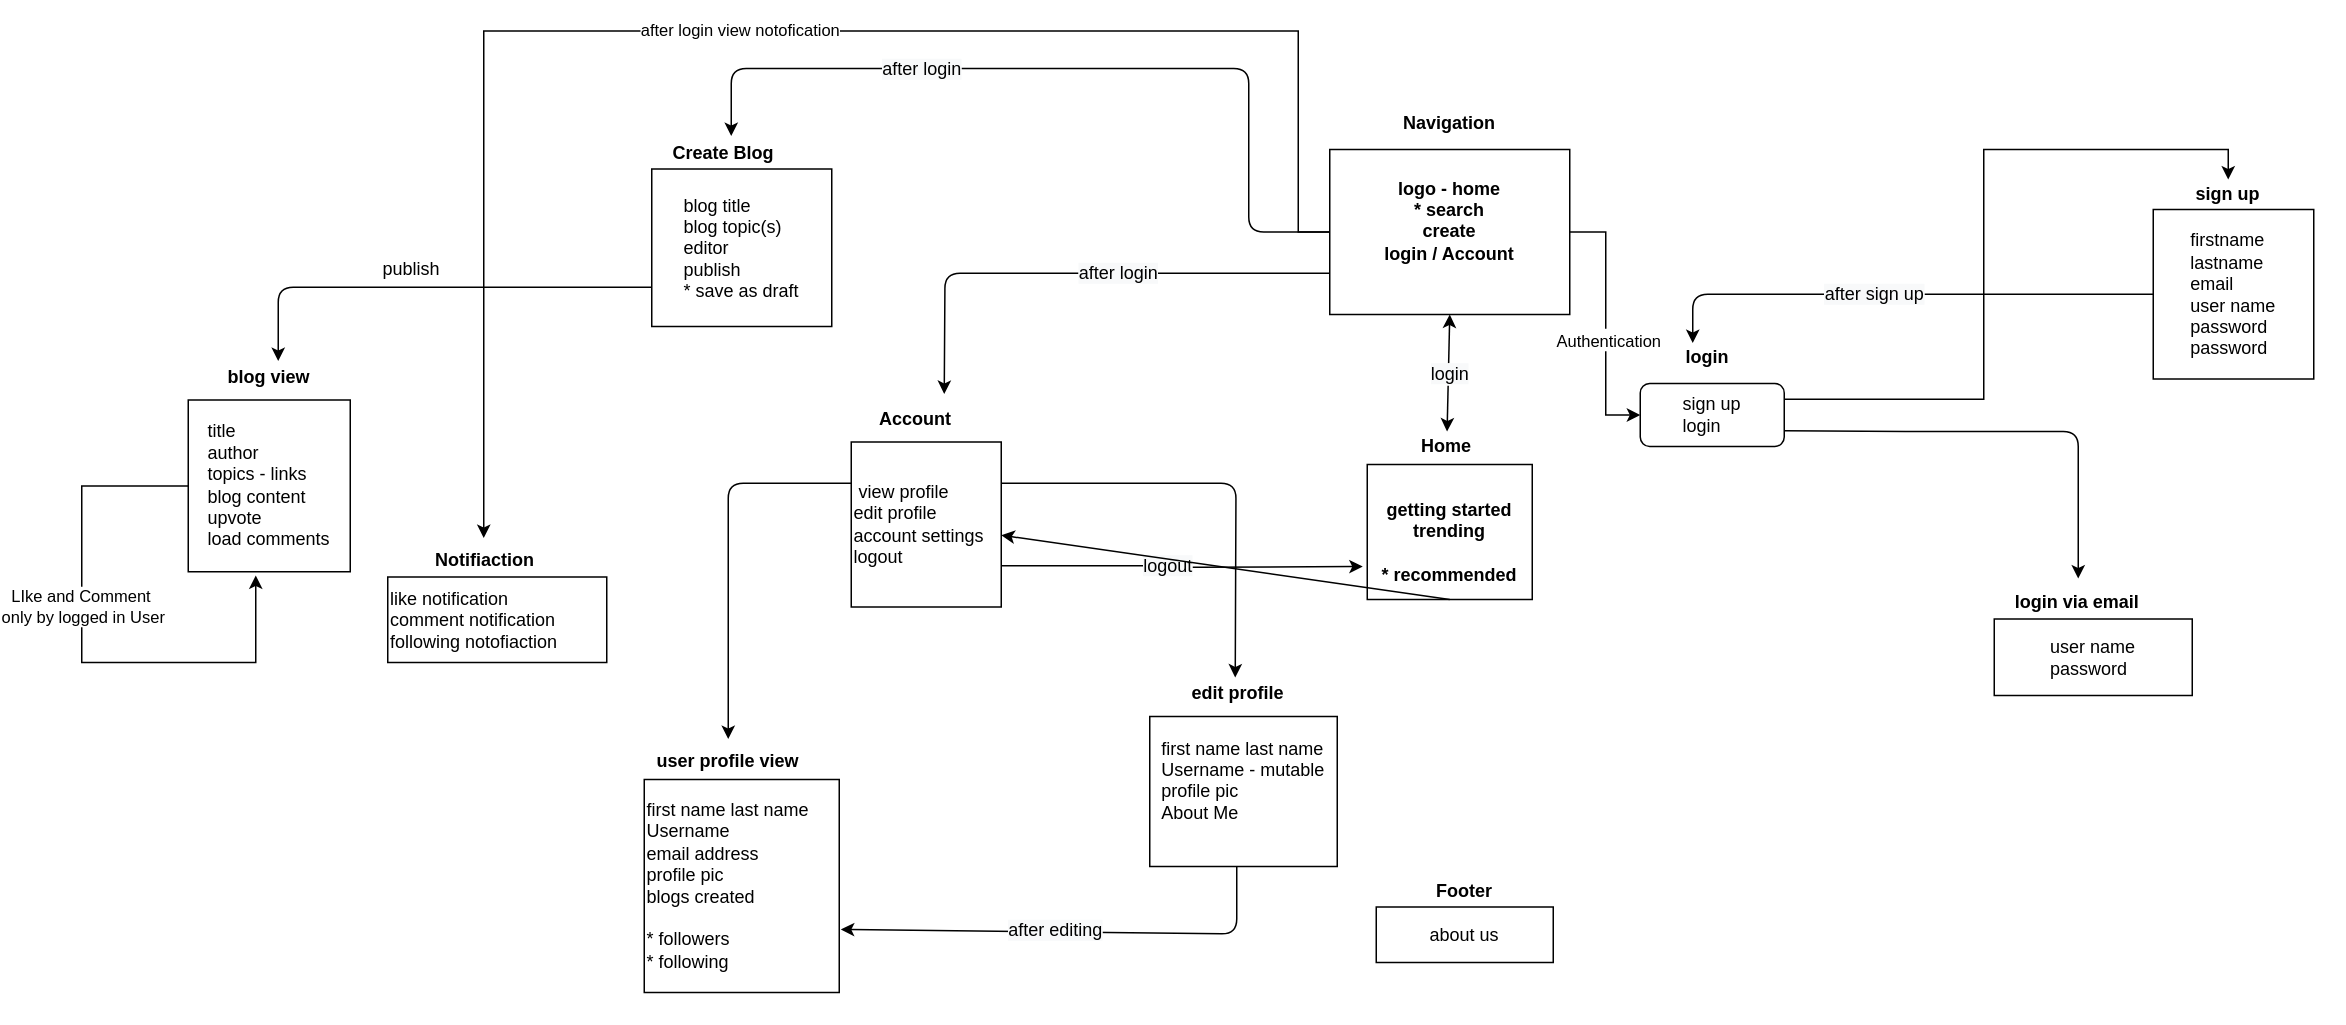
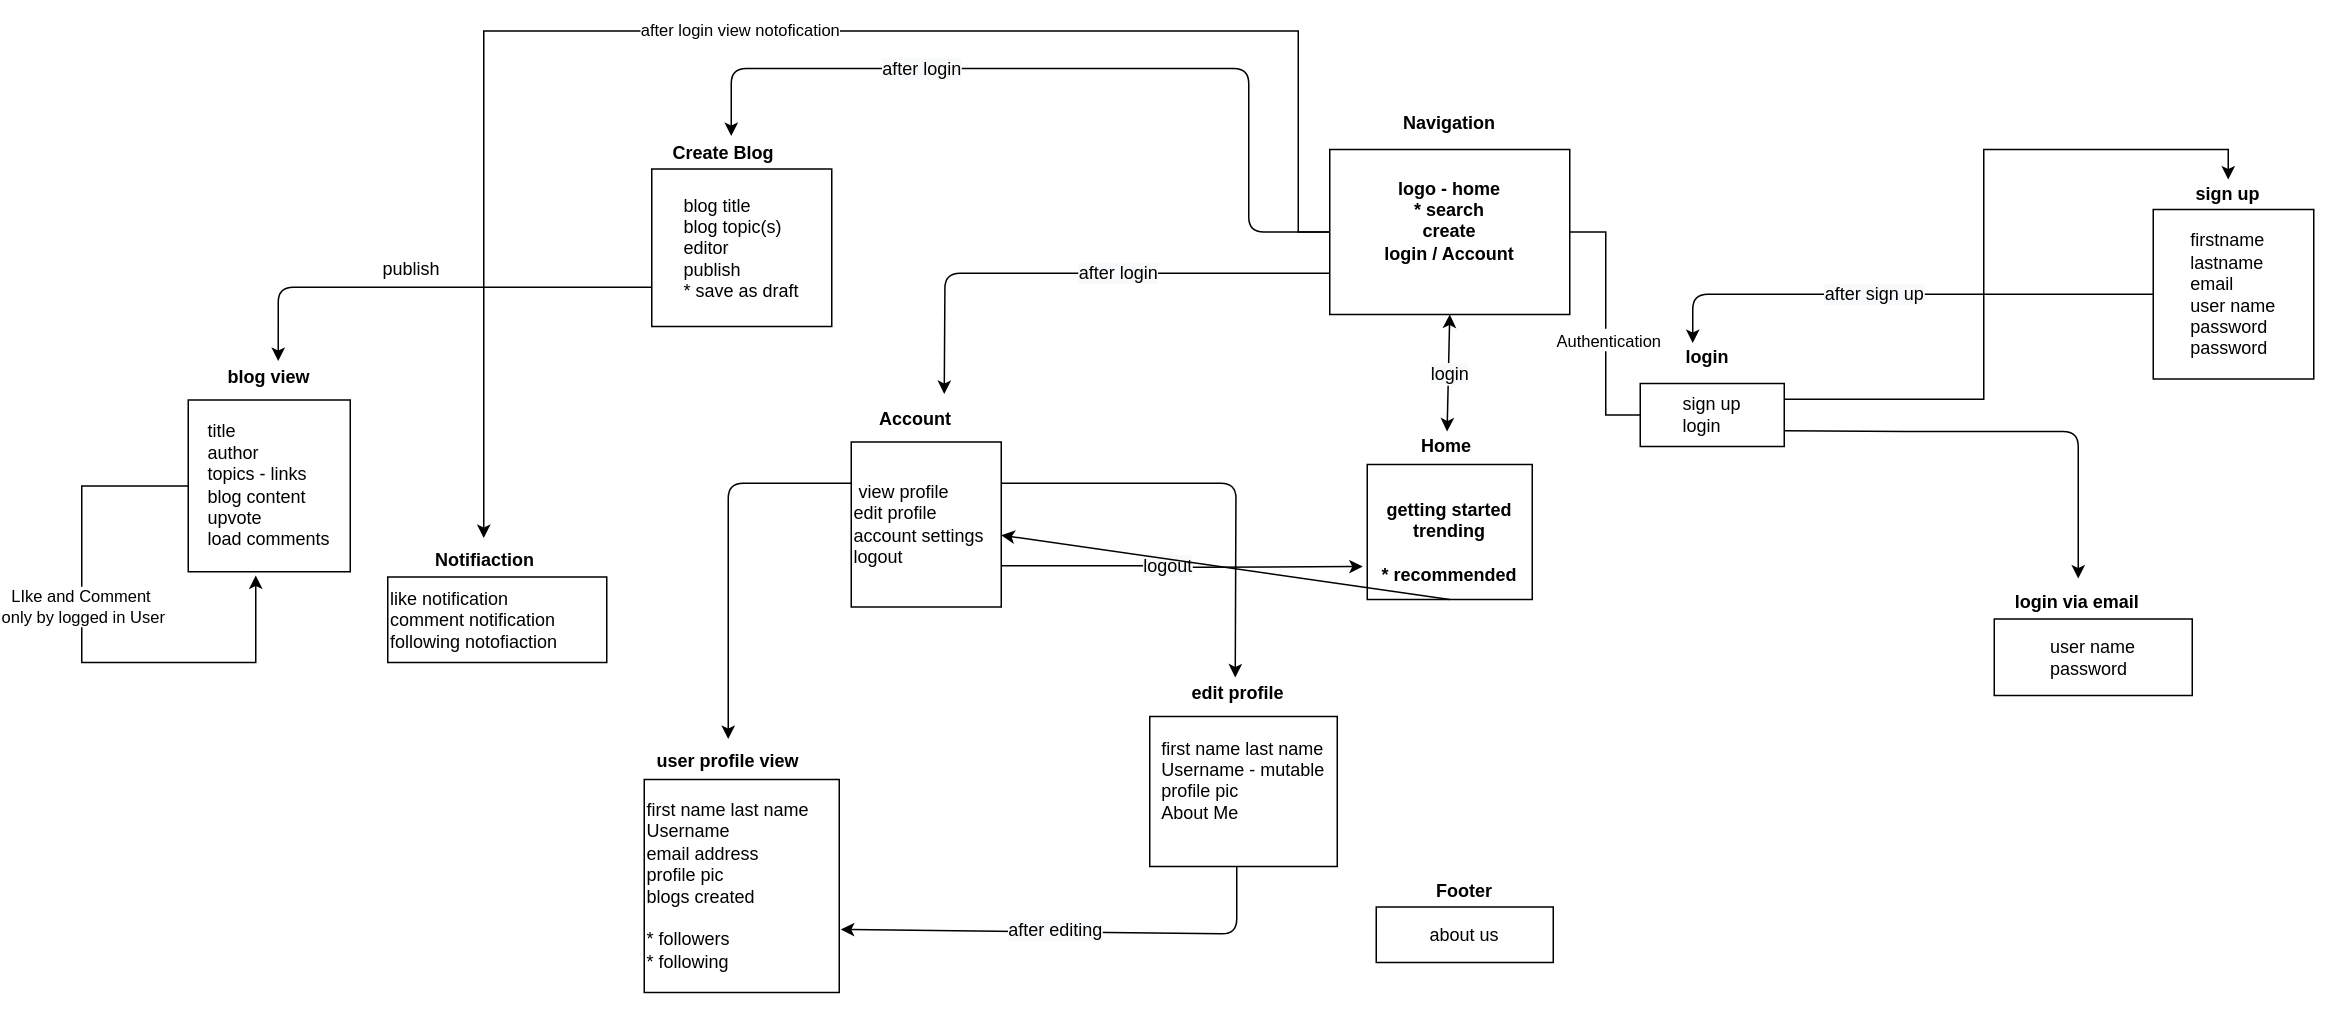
(1629, 415) -> (1632, 415)
(1712, 415) -> (1712, 415)
